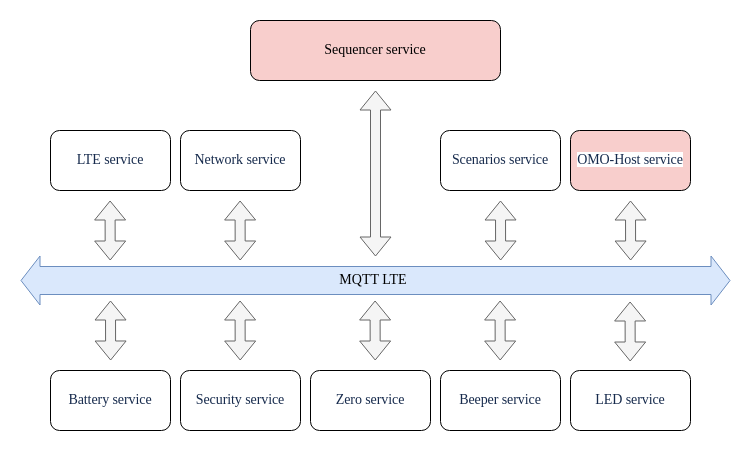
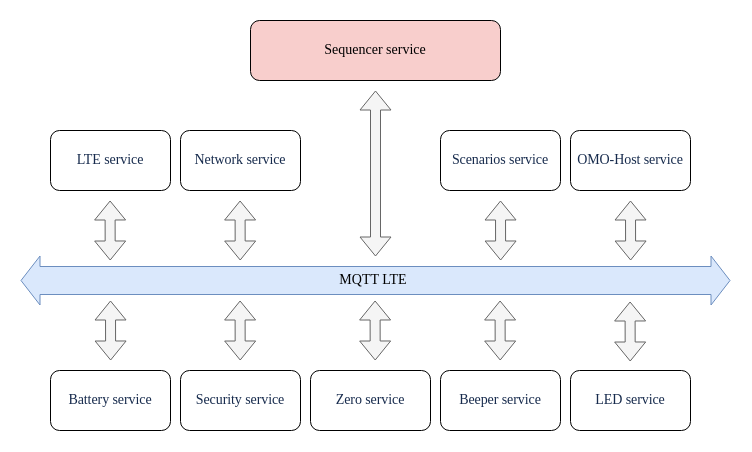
(631, 161) -> (631, 161)
